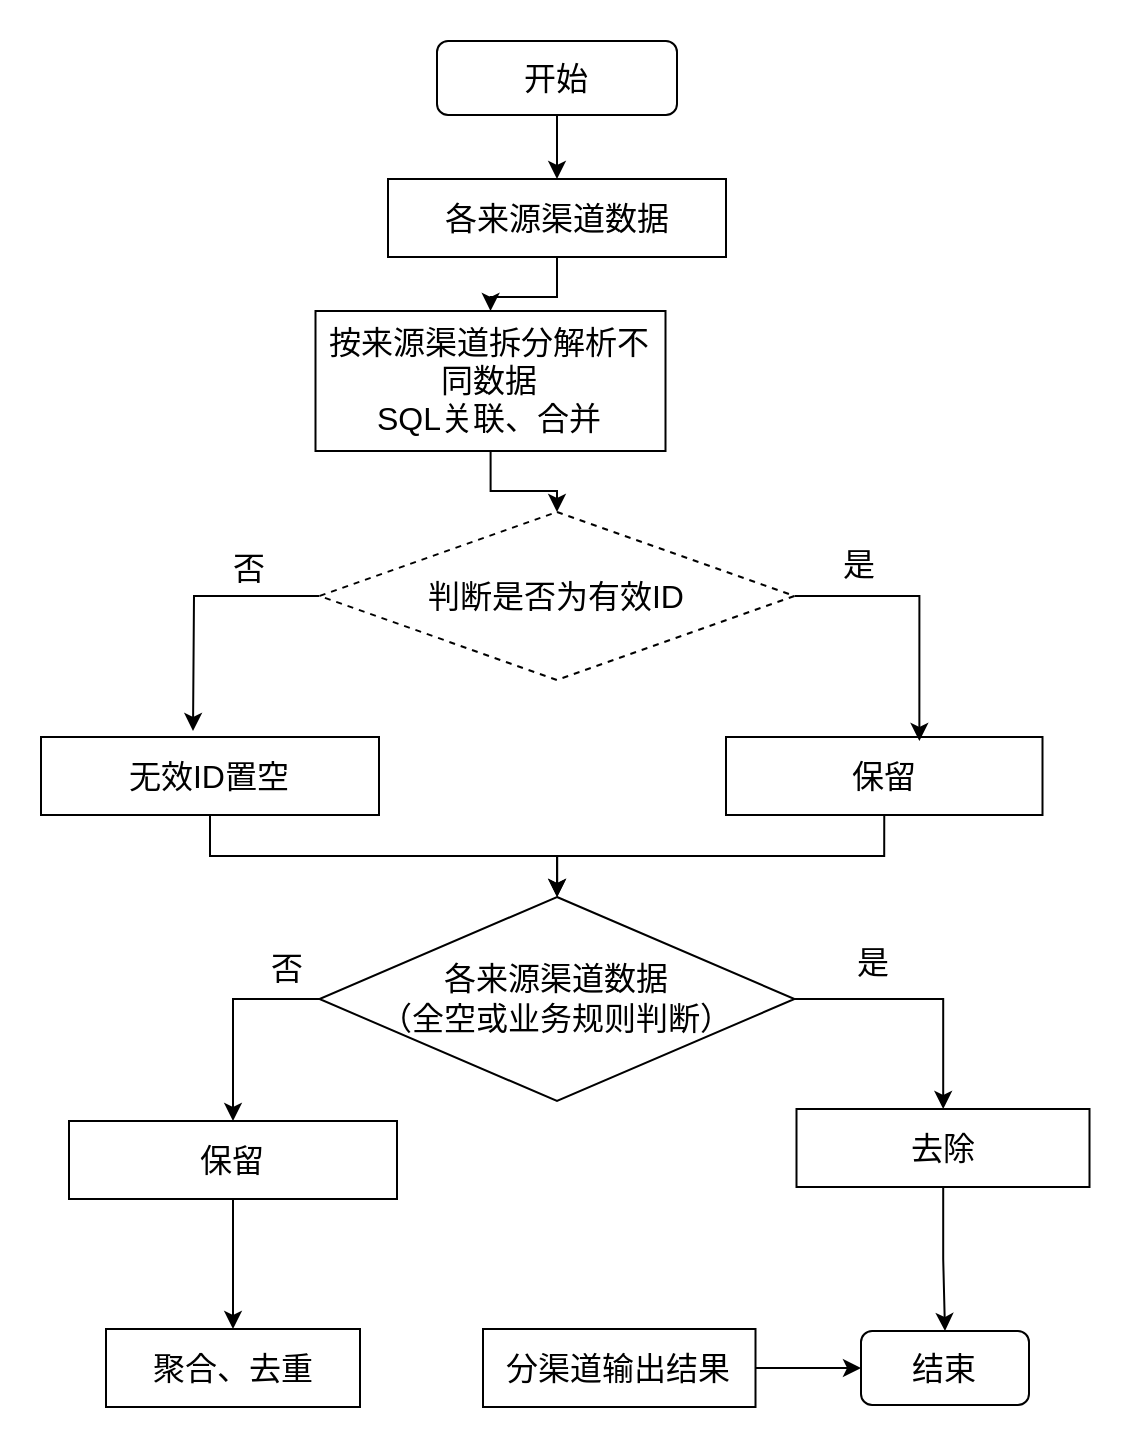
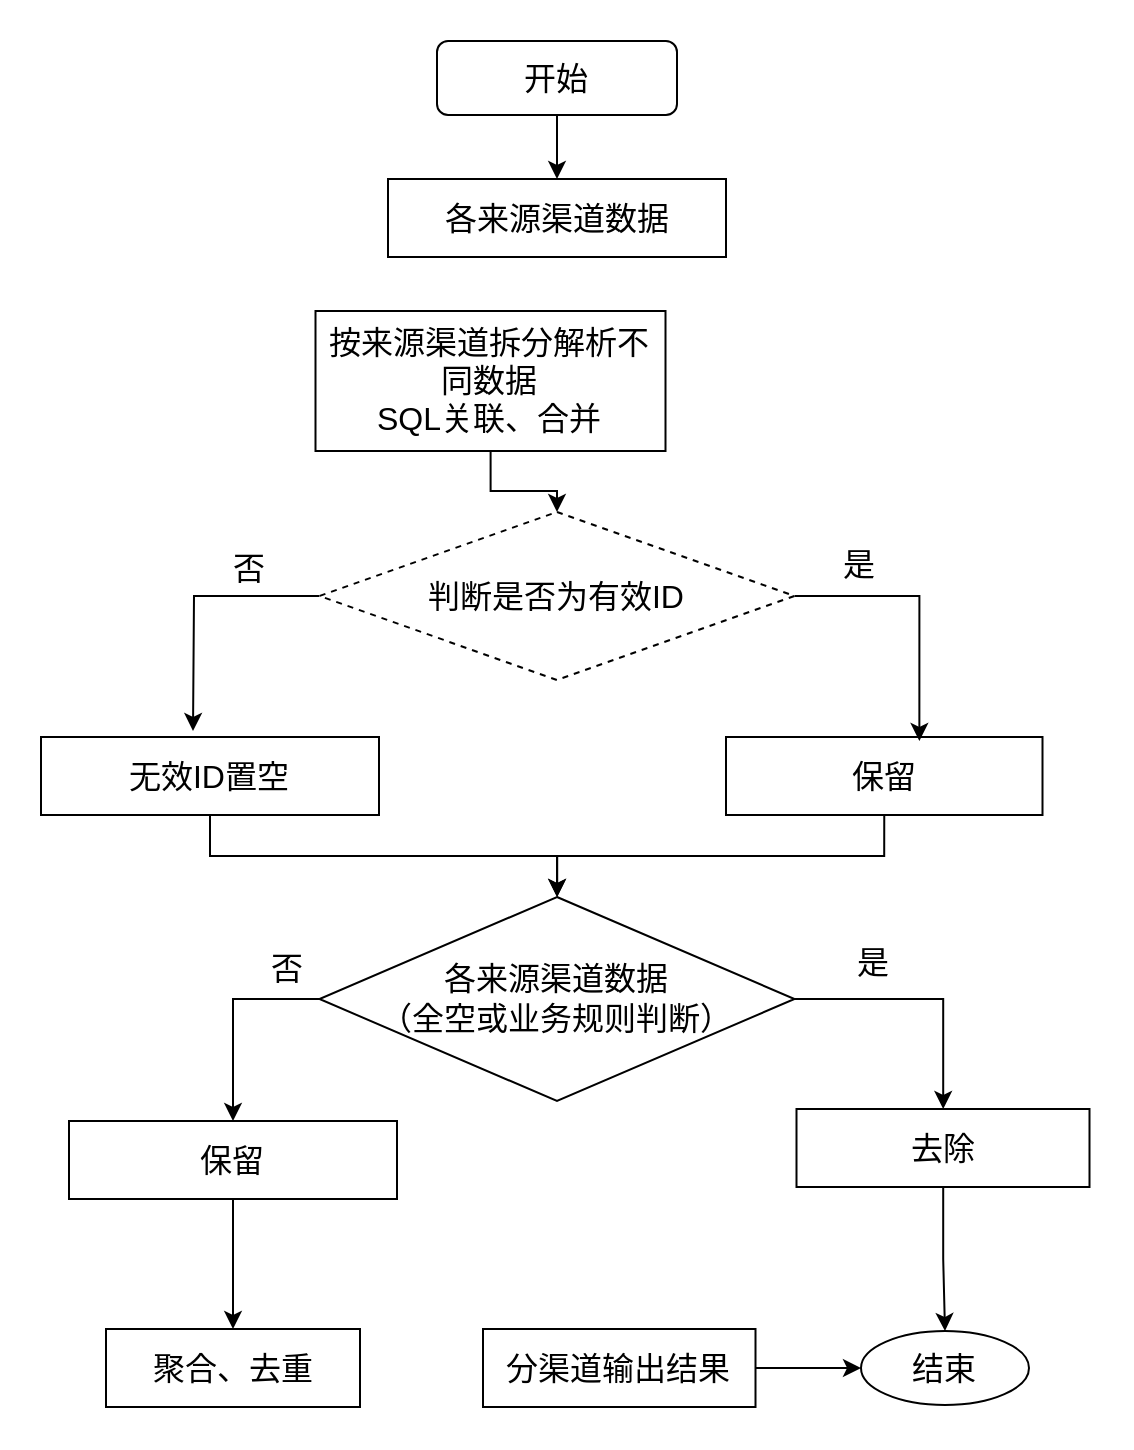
(544, 297) -> none
(945, 1368) -> (945, 1368)
